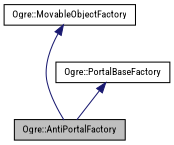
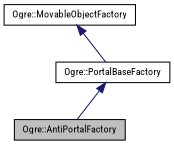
(46, 78) -> (95, 48)
